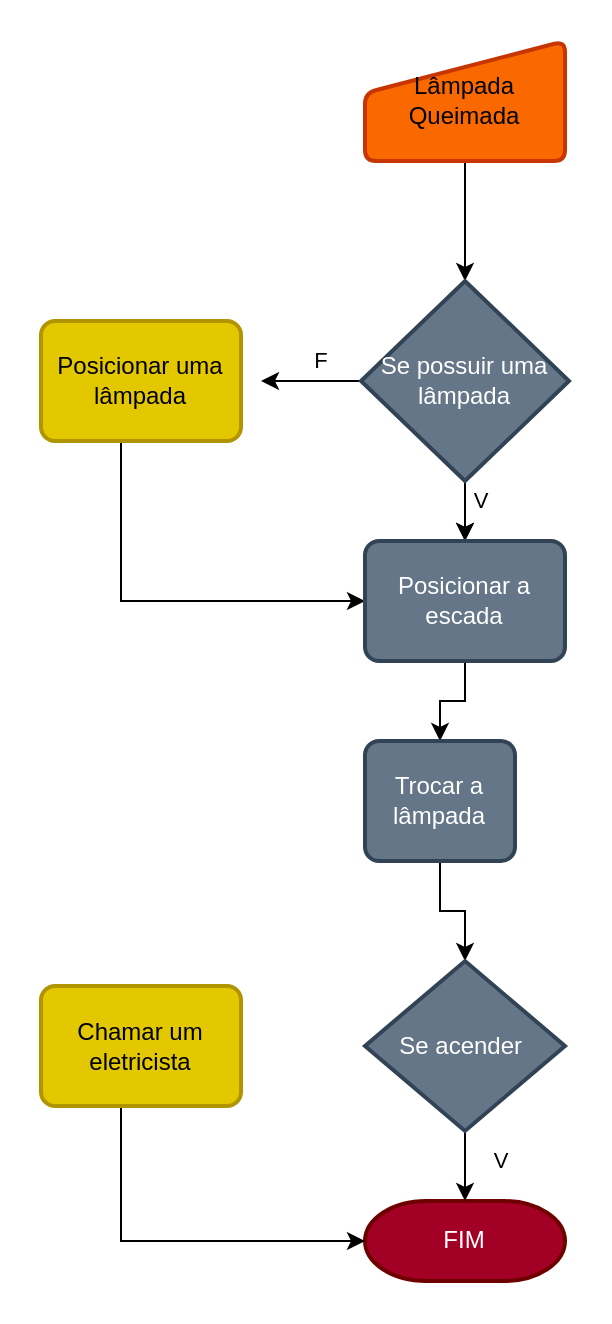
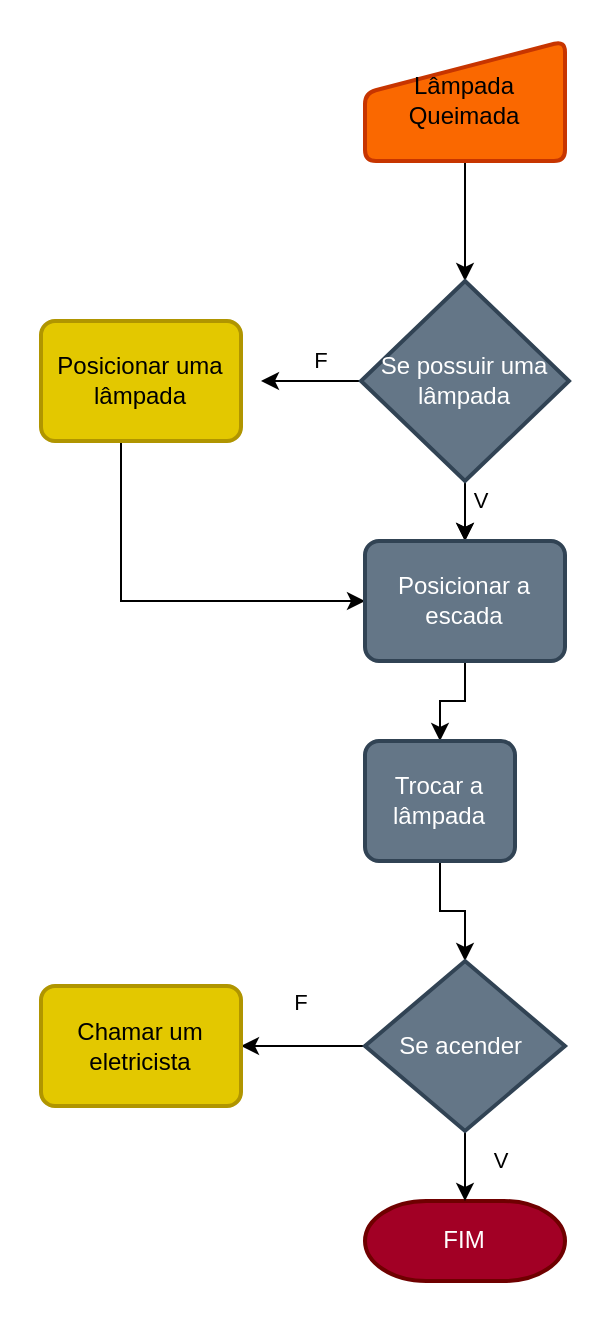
none -> (309, 1046)
(169, 1241) -> none
